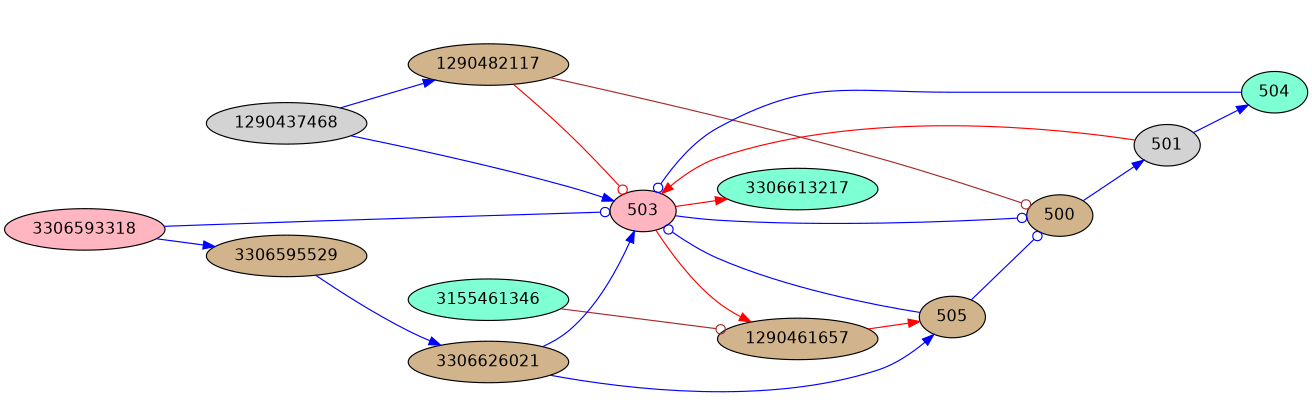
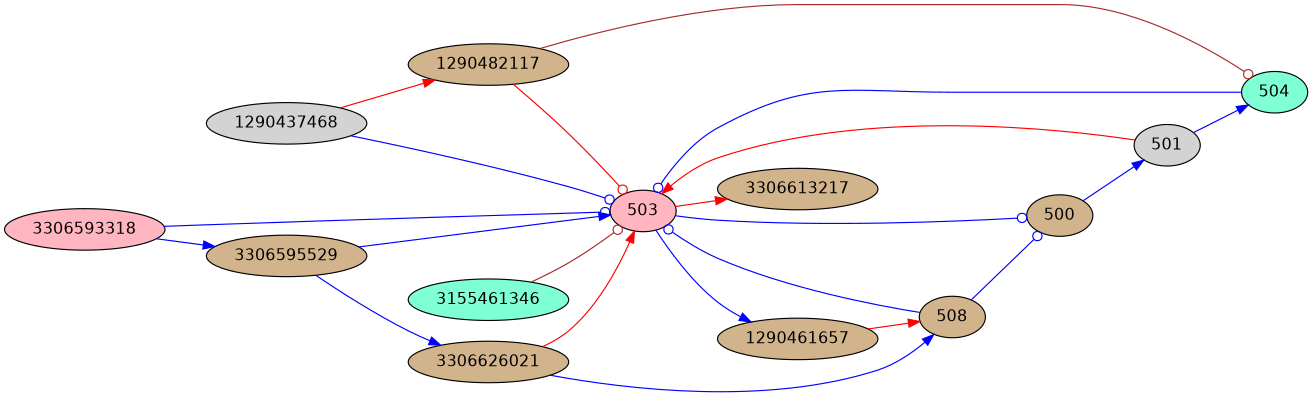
(382, 96) -> (382, 96)
(776, 131) -> (897, 5)
(479, 164) -> (479, 164)
(798, 189) -> (798, 189)
none -> (479, 232)
(693, 279) -> (693, 279)
(595, 302) -> (595, 302)
(952, 317) -> (952, 317)
(638, 319) -> (574, 260)
